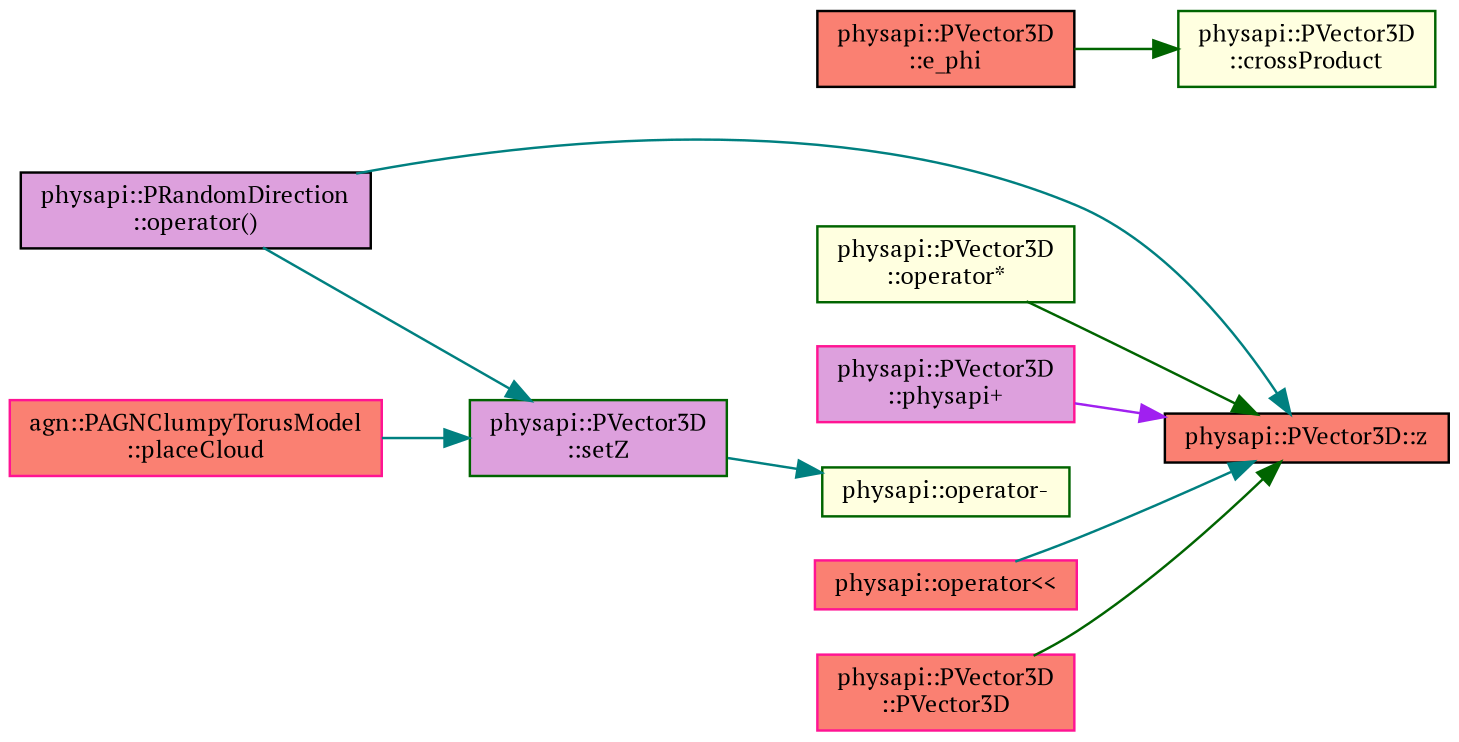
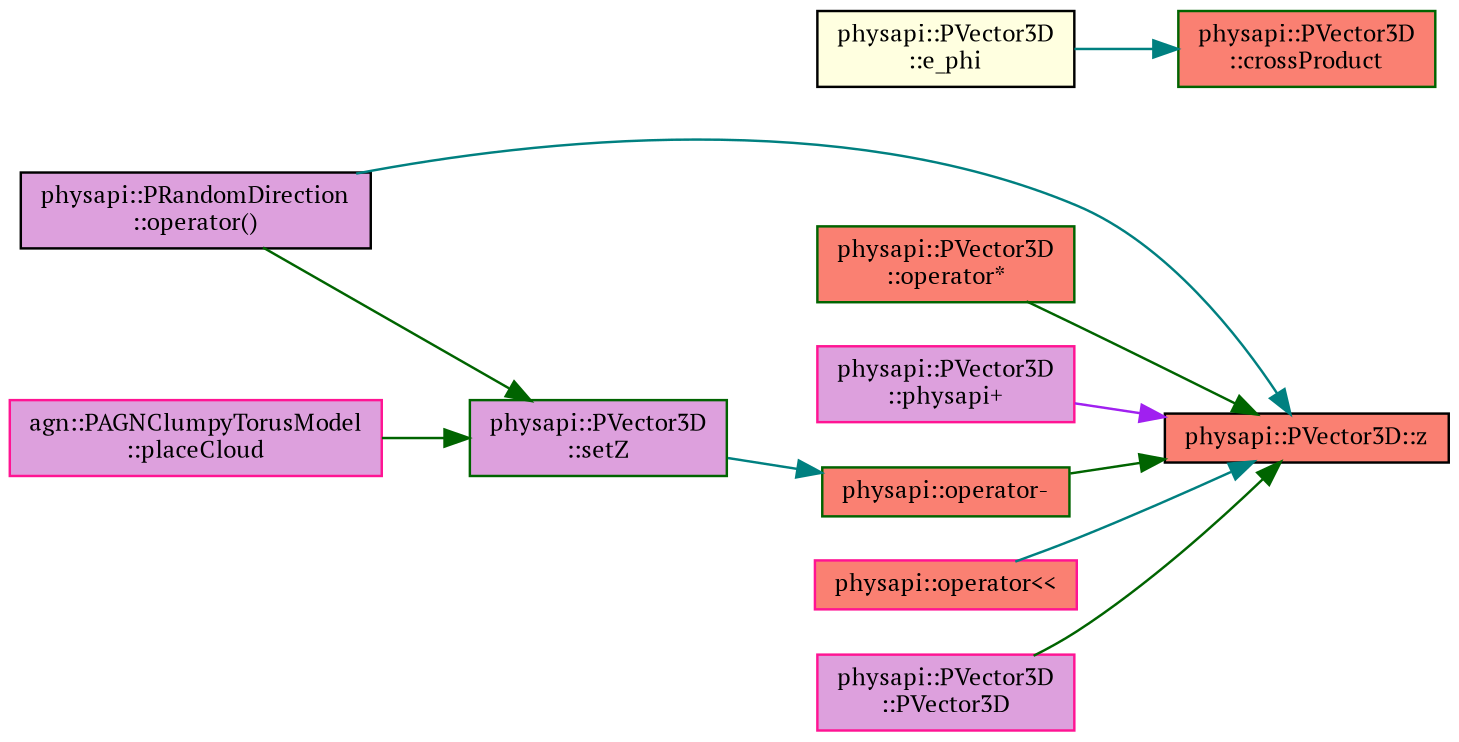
(946, 49) -> (946, 49)
(1114, 49) -> (1114, 49)
(1307, 49) -> (1307, 49)
(946, 264) -> (946, 264)
(386, 318) -> (386, 318)
(196, 438) -> (196, 438)
(413, 438) -> (413, 438)
none -> (1105, 468)
(946, 492) -> (946, 492)
(946, 693) -> (946, 693)
